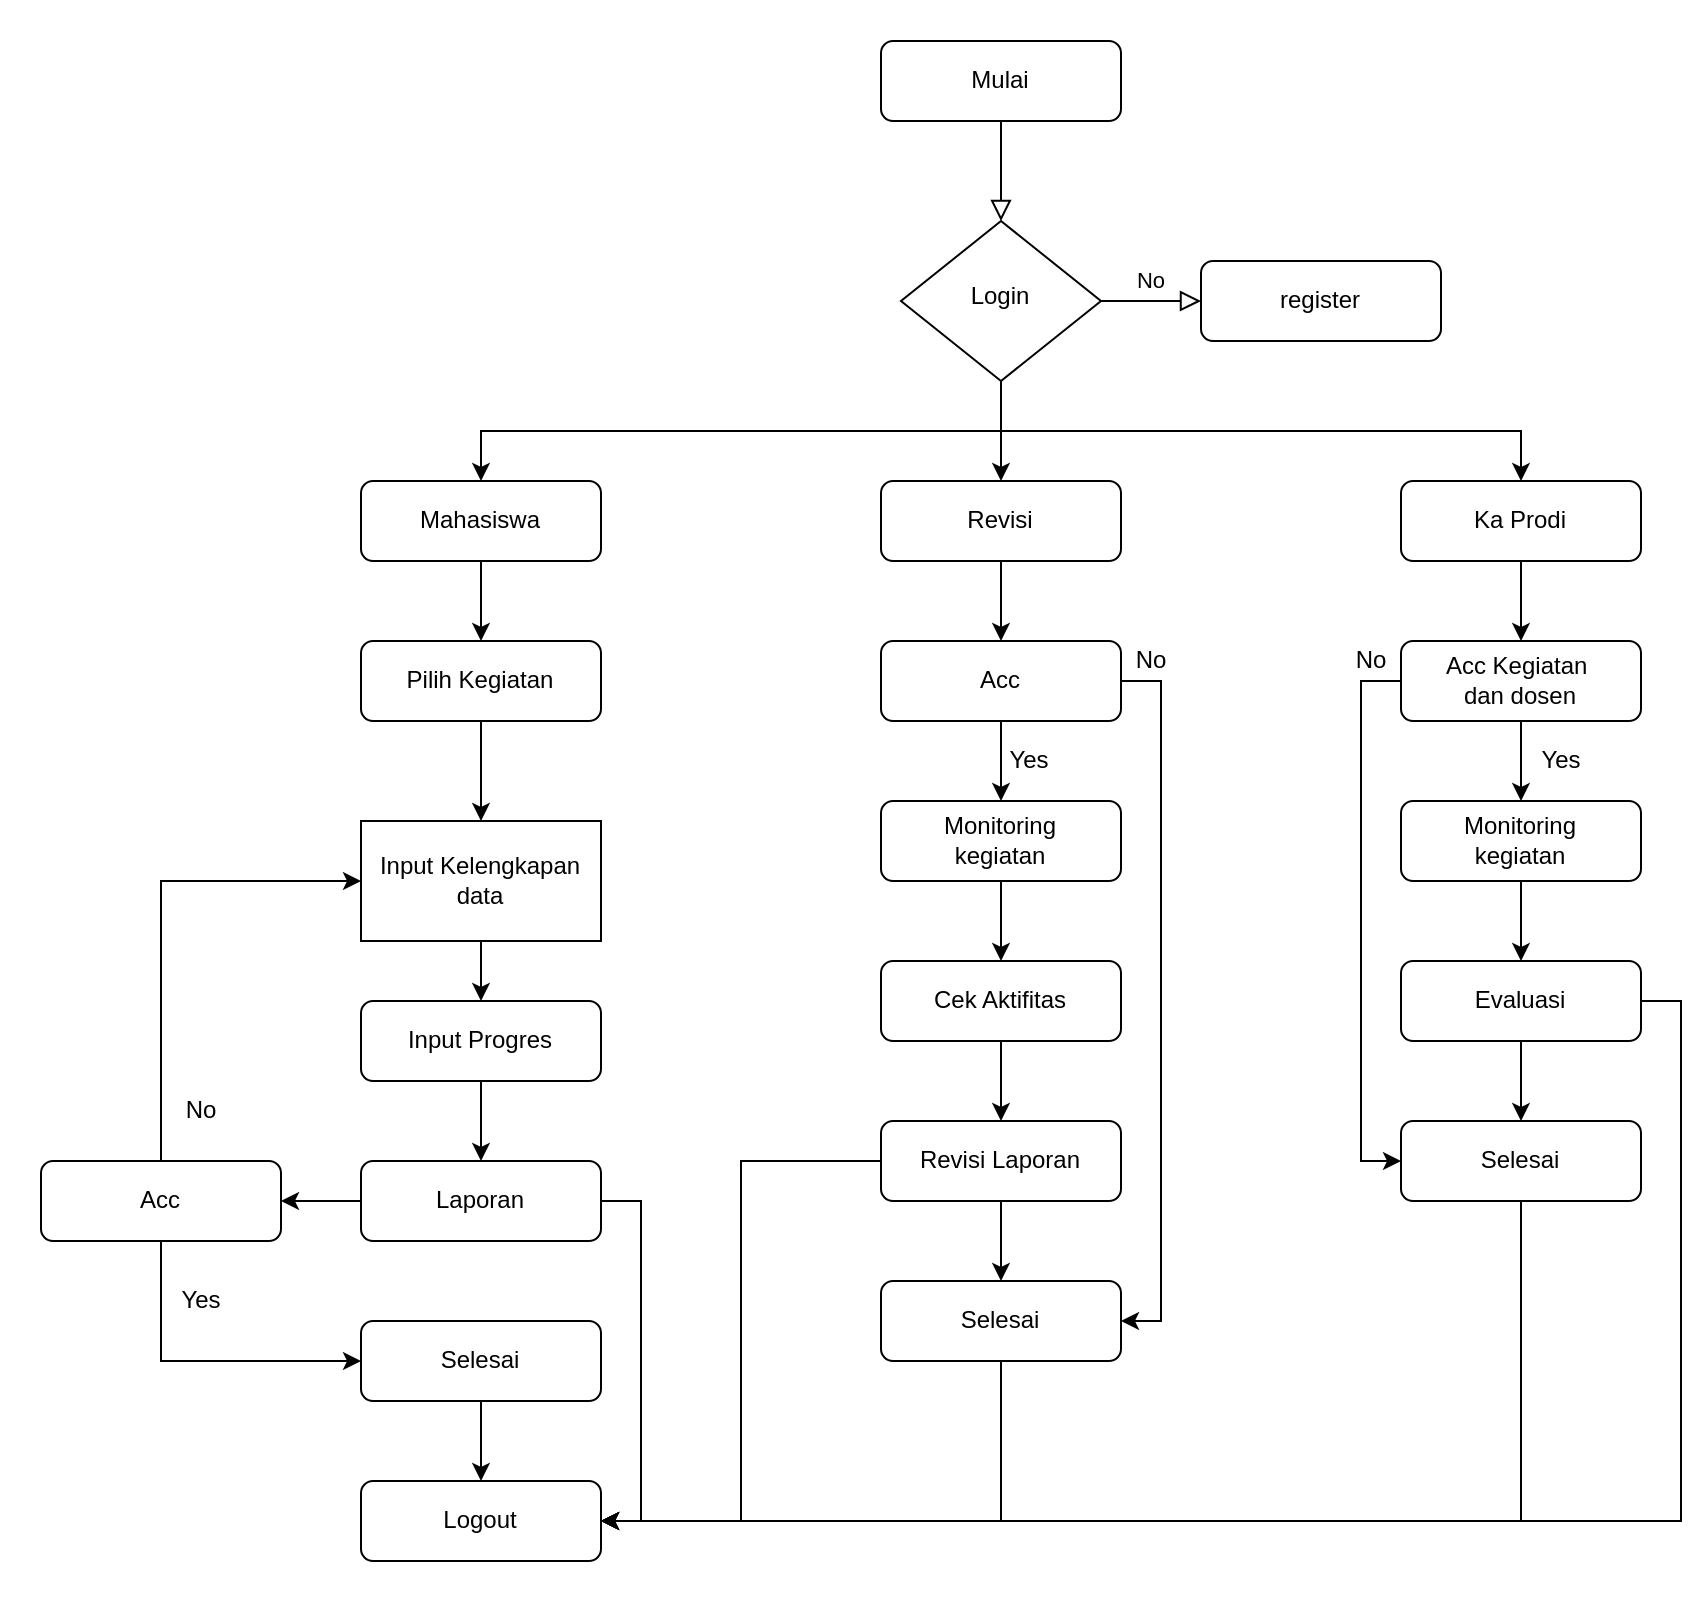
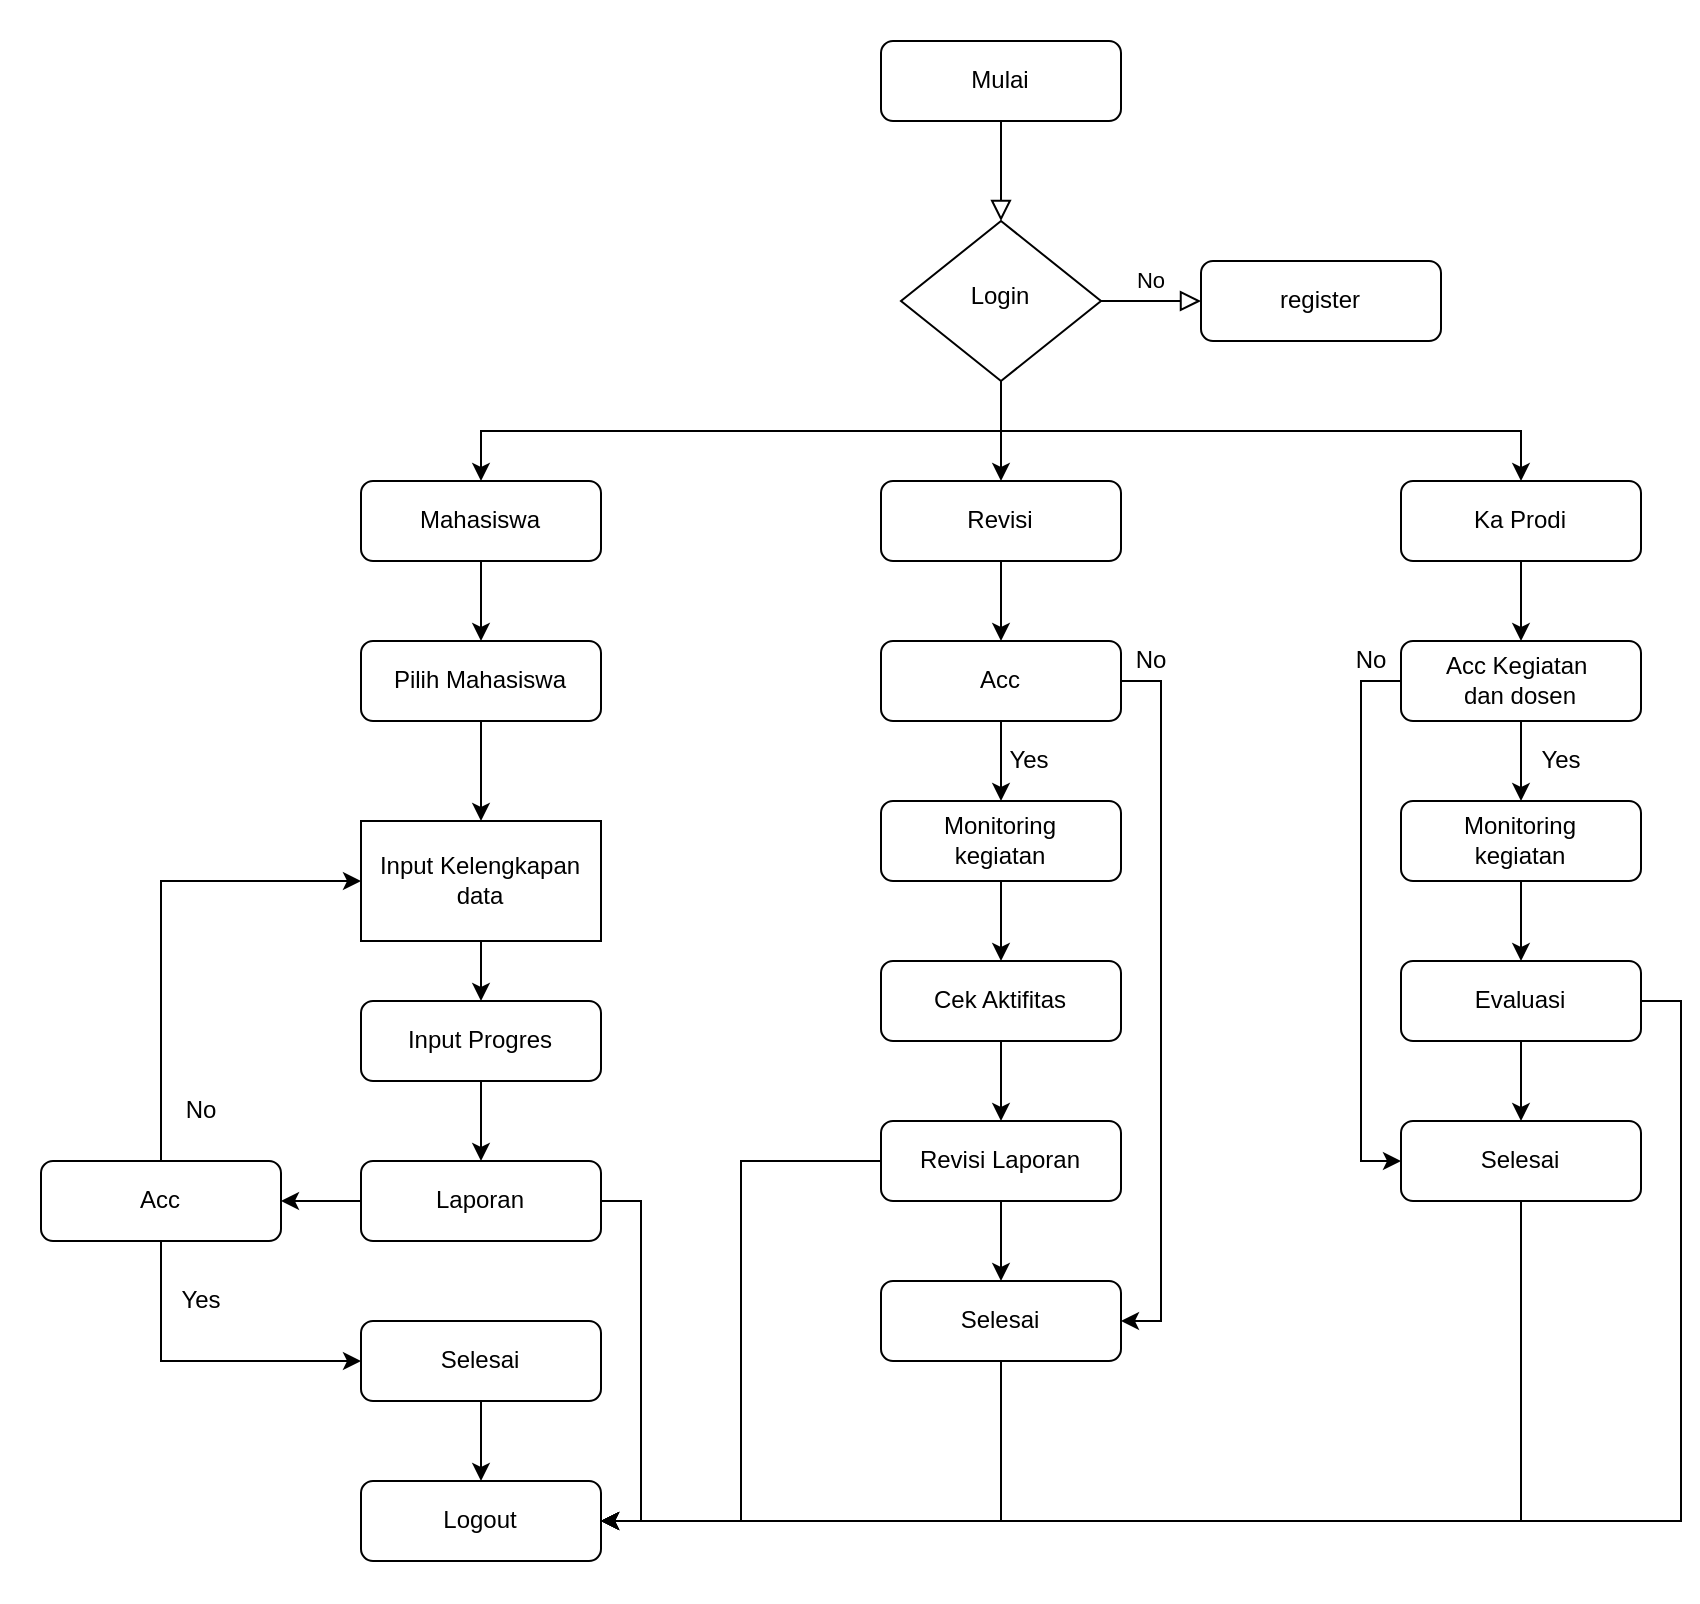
(481, 681) -> (481, 681)
